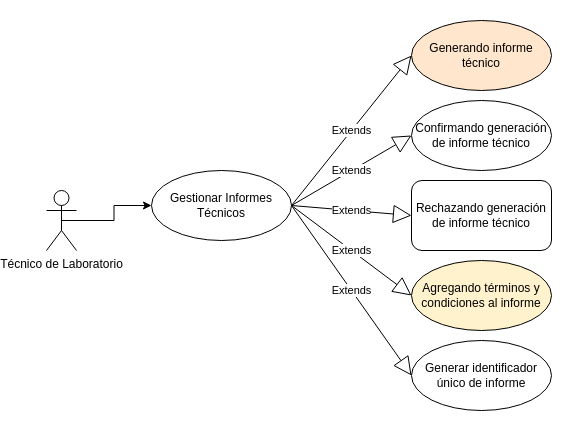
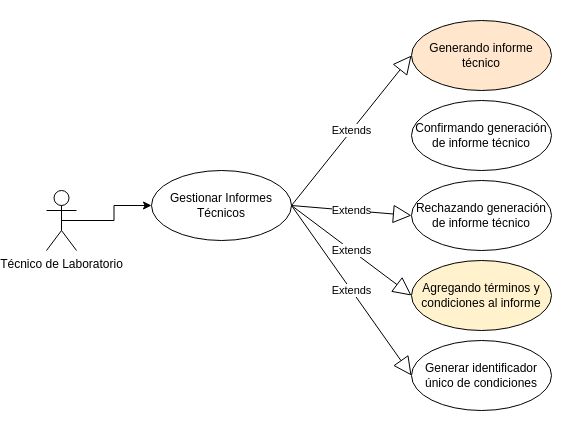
(345, 174) -> none
(482, 216) -> (482, 216)
(482, 376) -> (482, 376)
